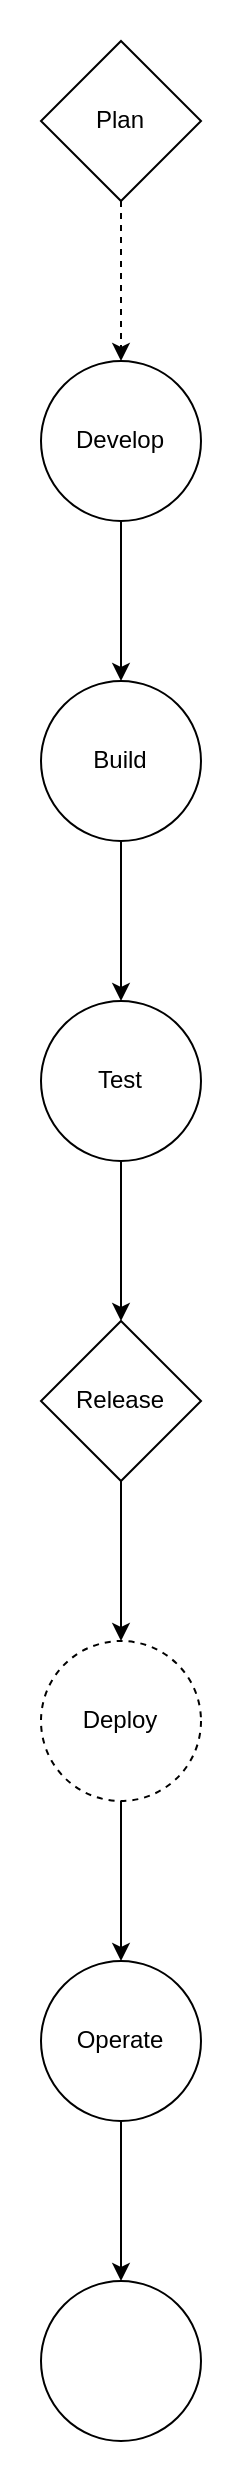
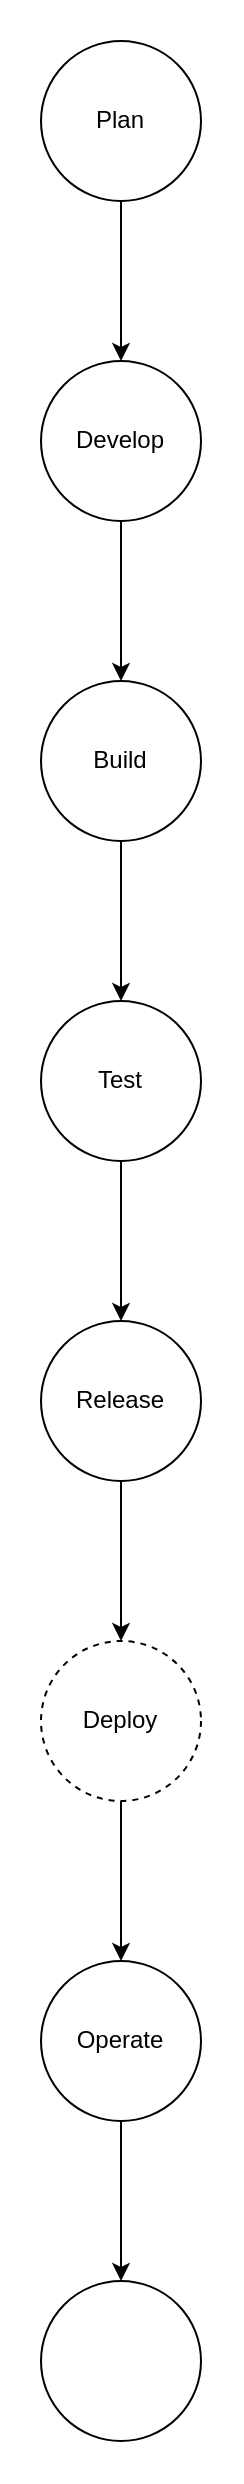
(121, 121) -> (121, 121)
(121, 273) -> (121, 273)
(121, 1401) -> (121, 1401)
